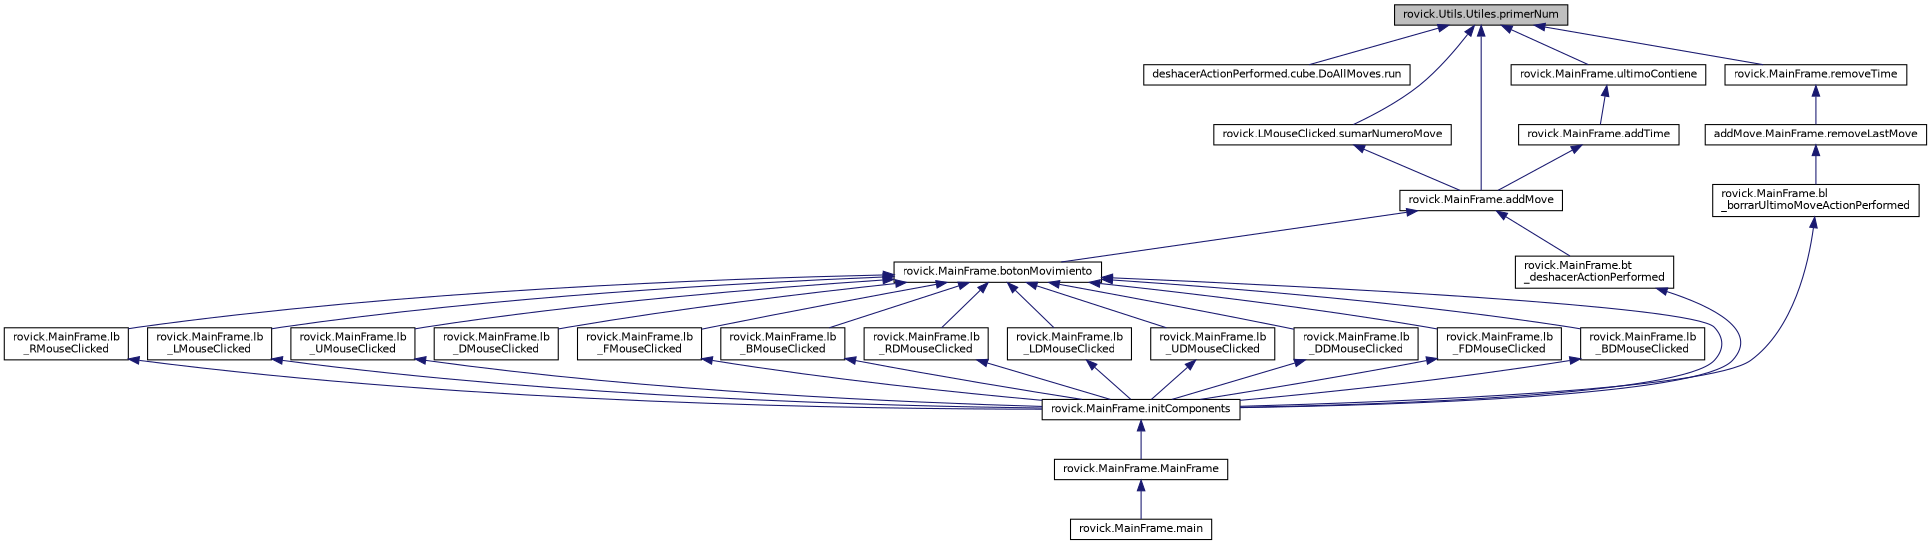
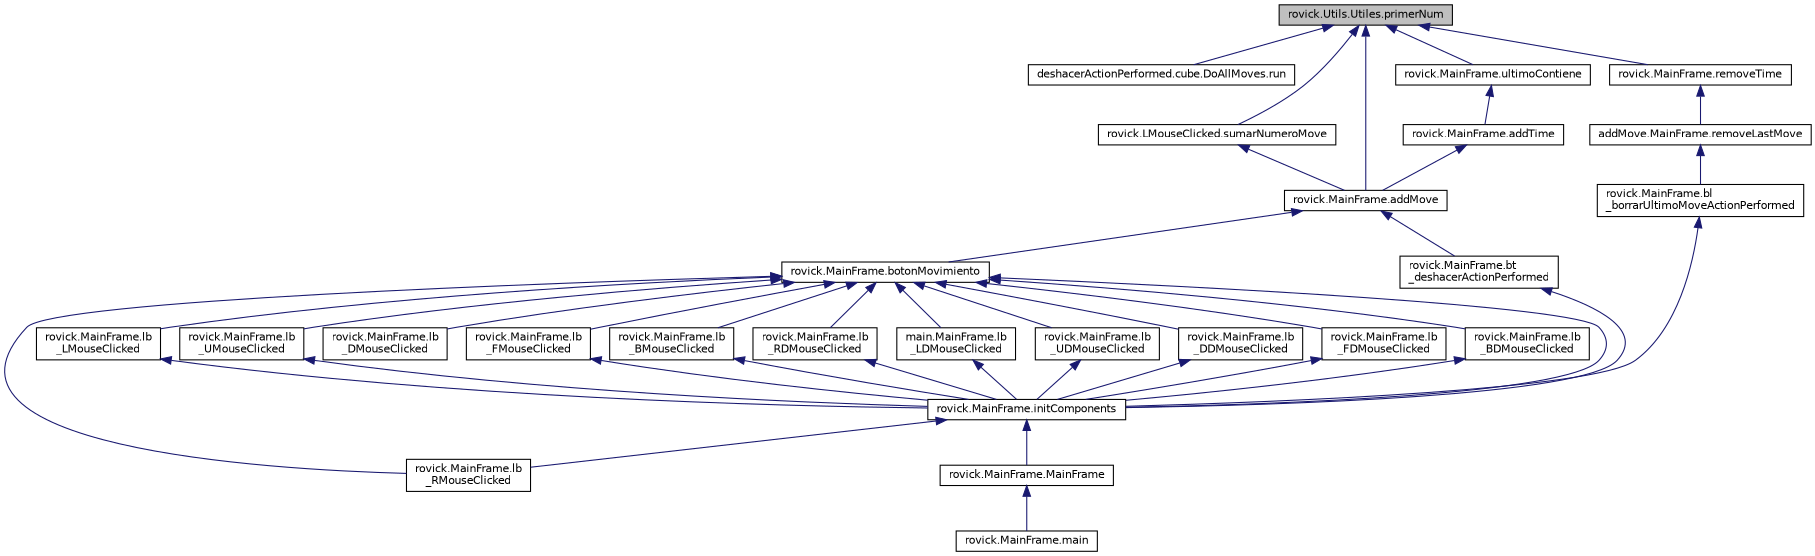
(1069, 344) -> (956, 344)
(590, 398) -> (733, 444)
